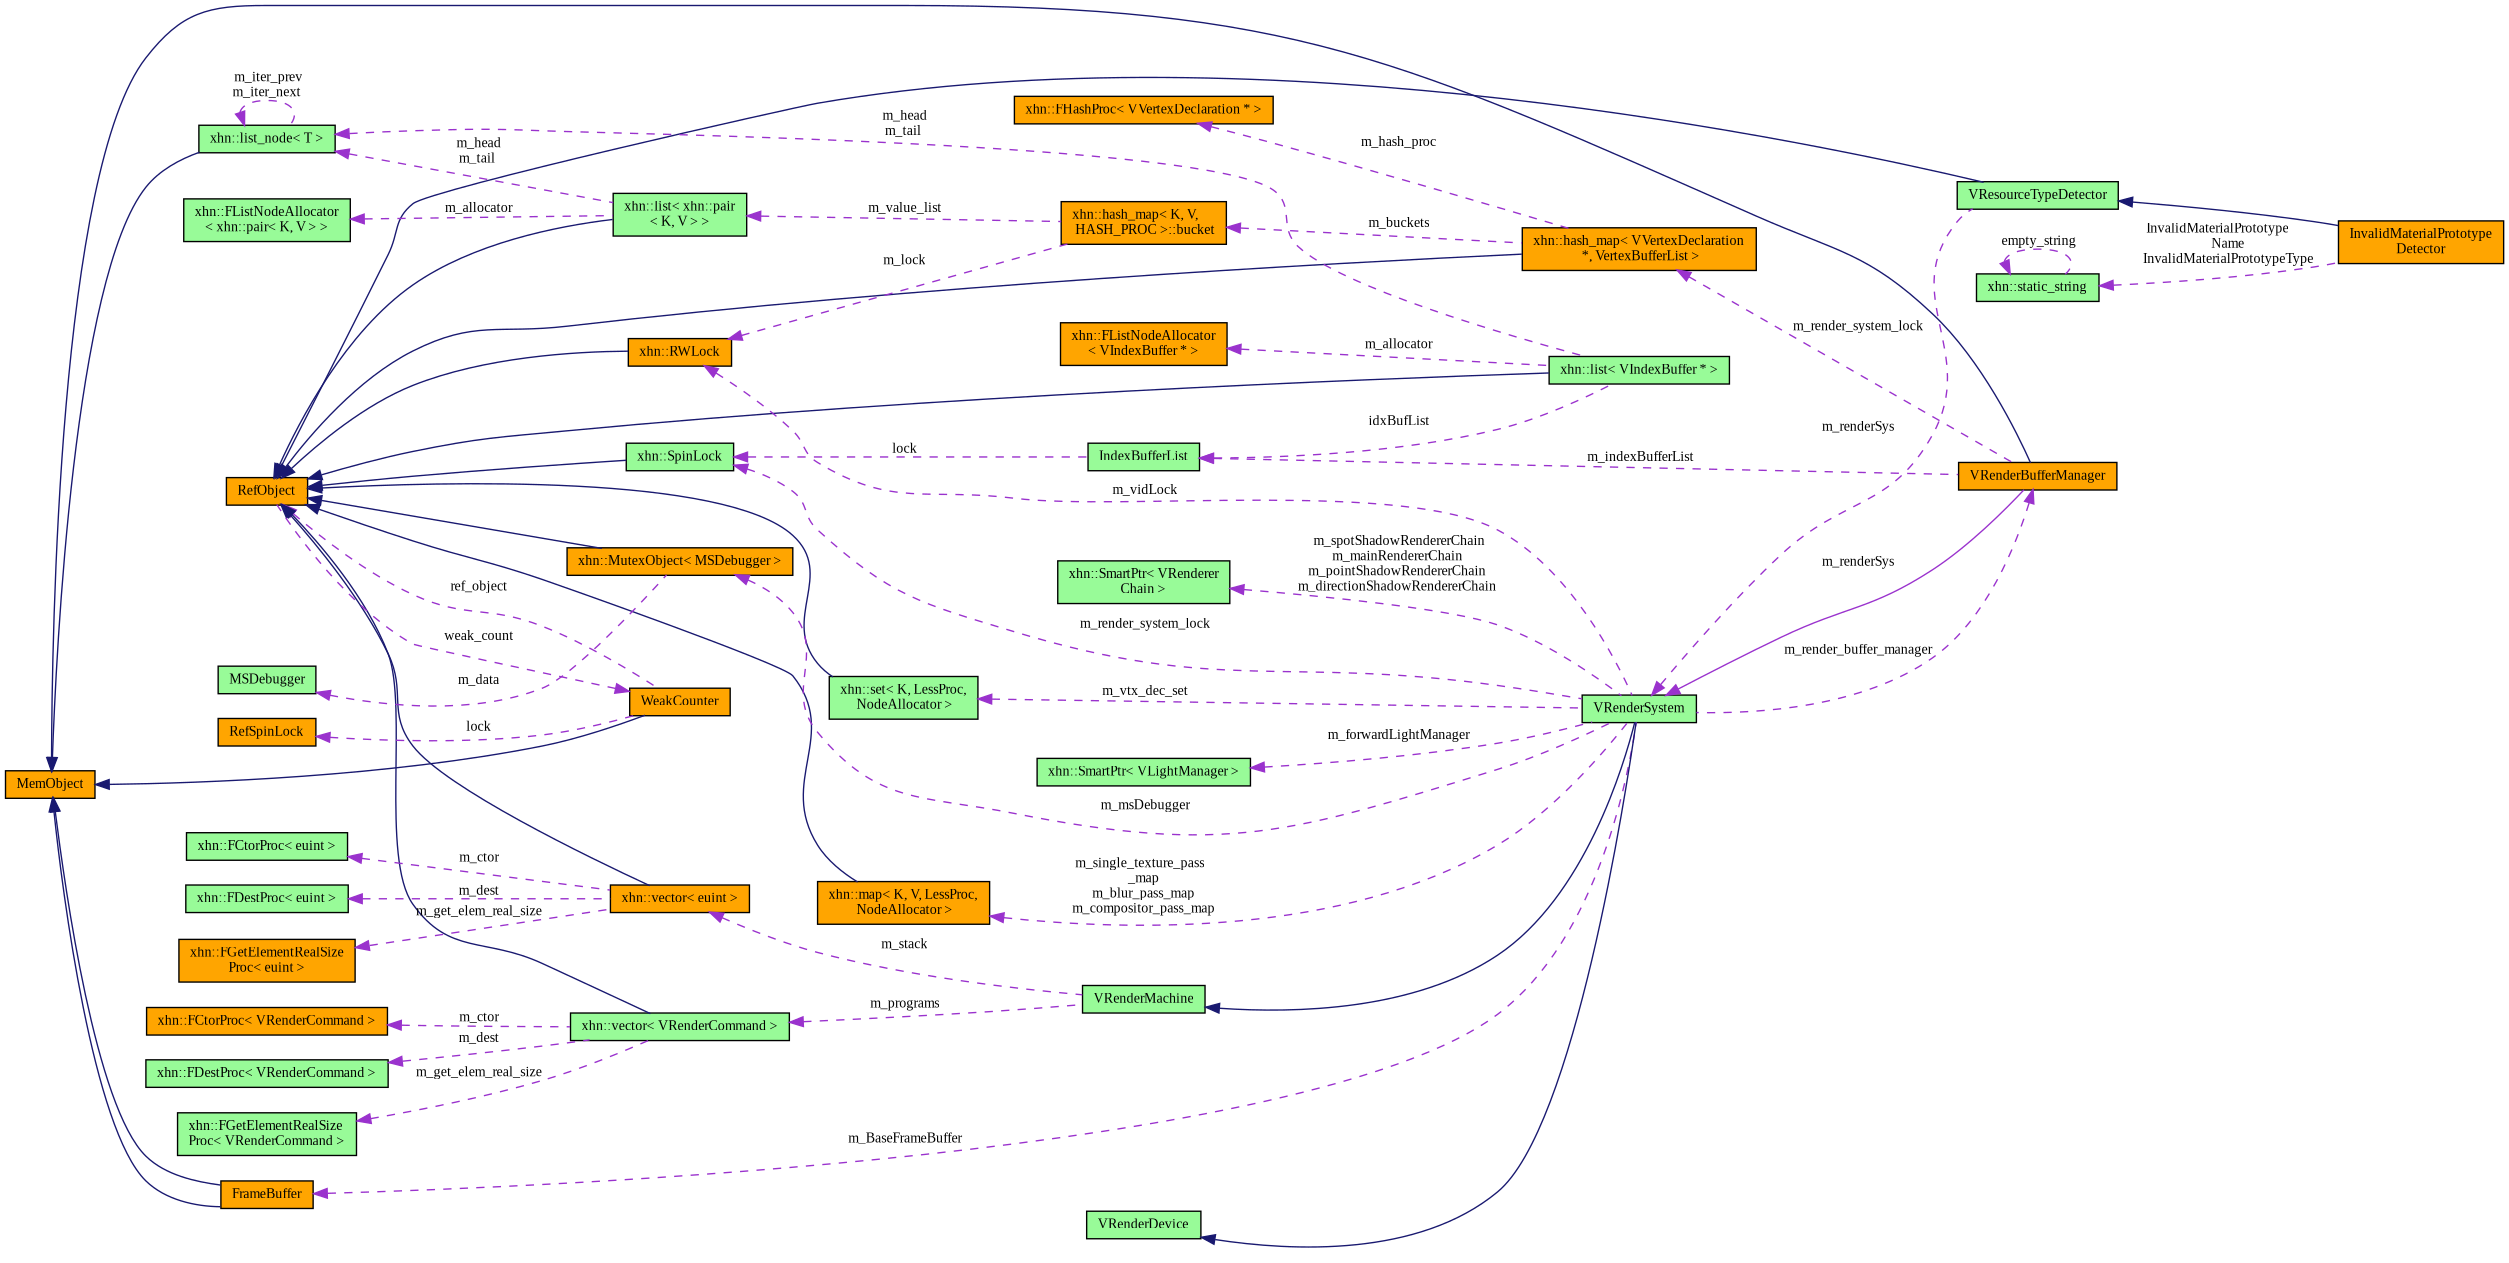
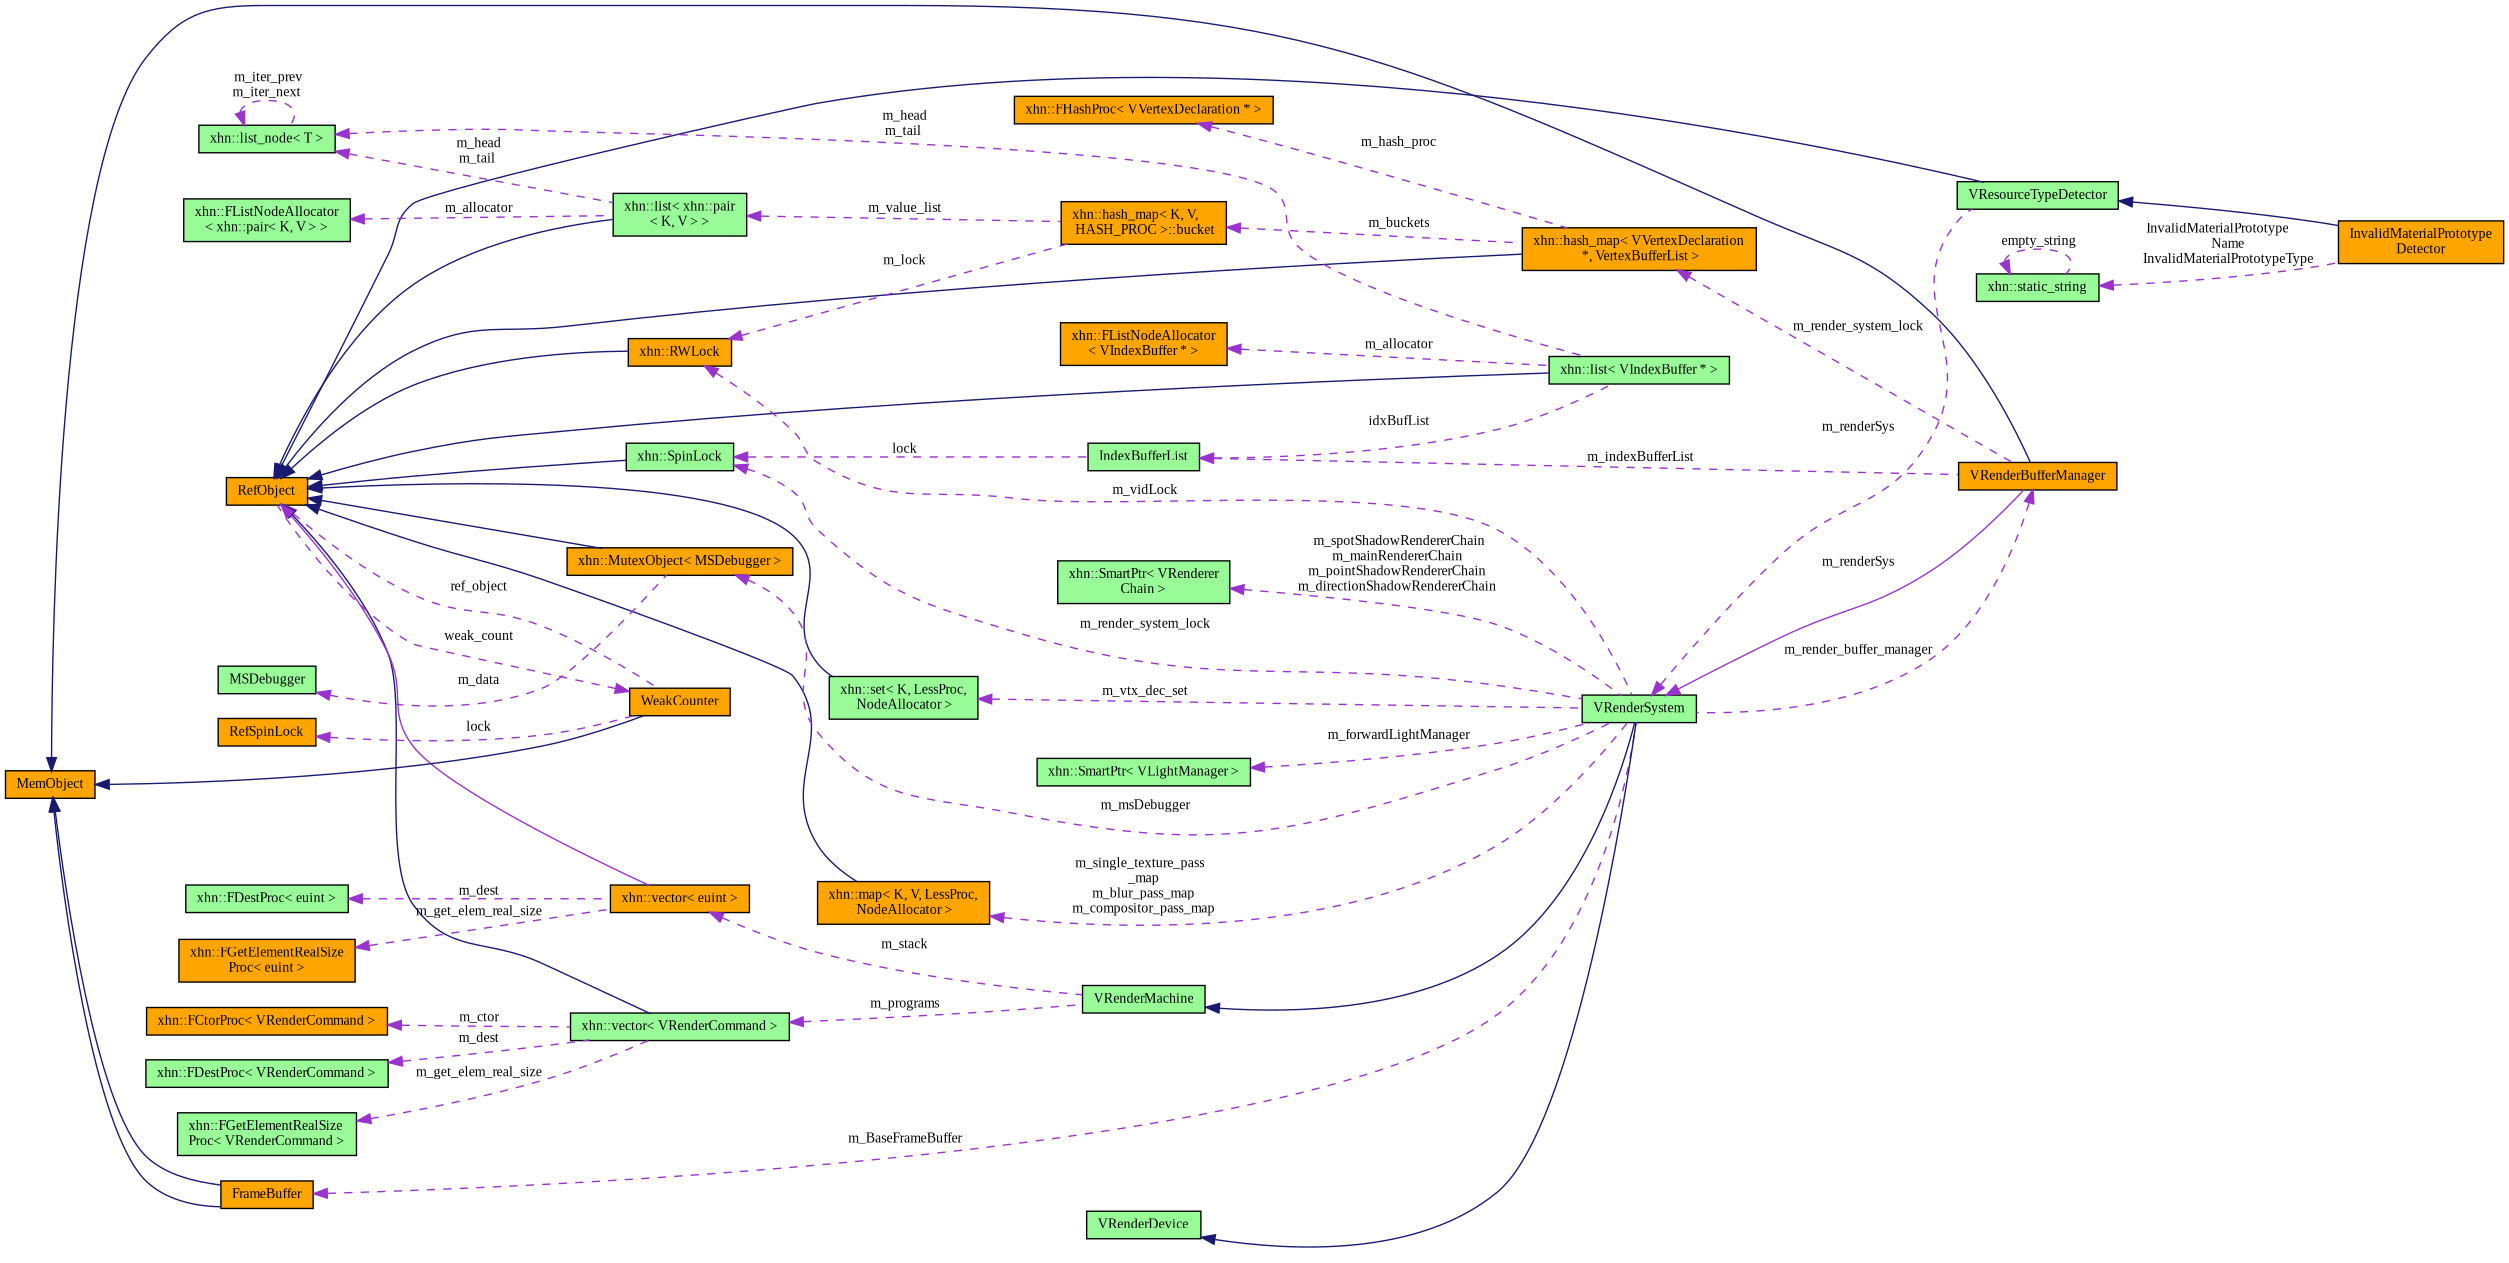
(78, 435) -> none
(416, 749) -> (416, 749)
(267, 846) -> none
